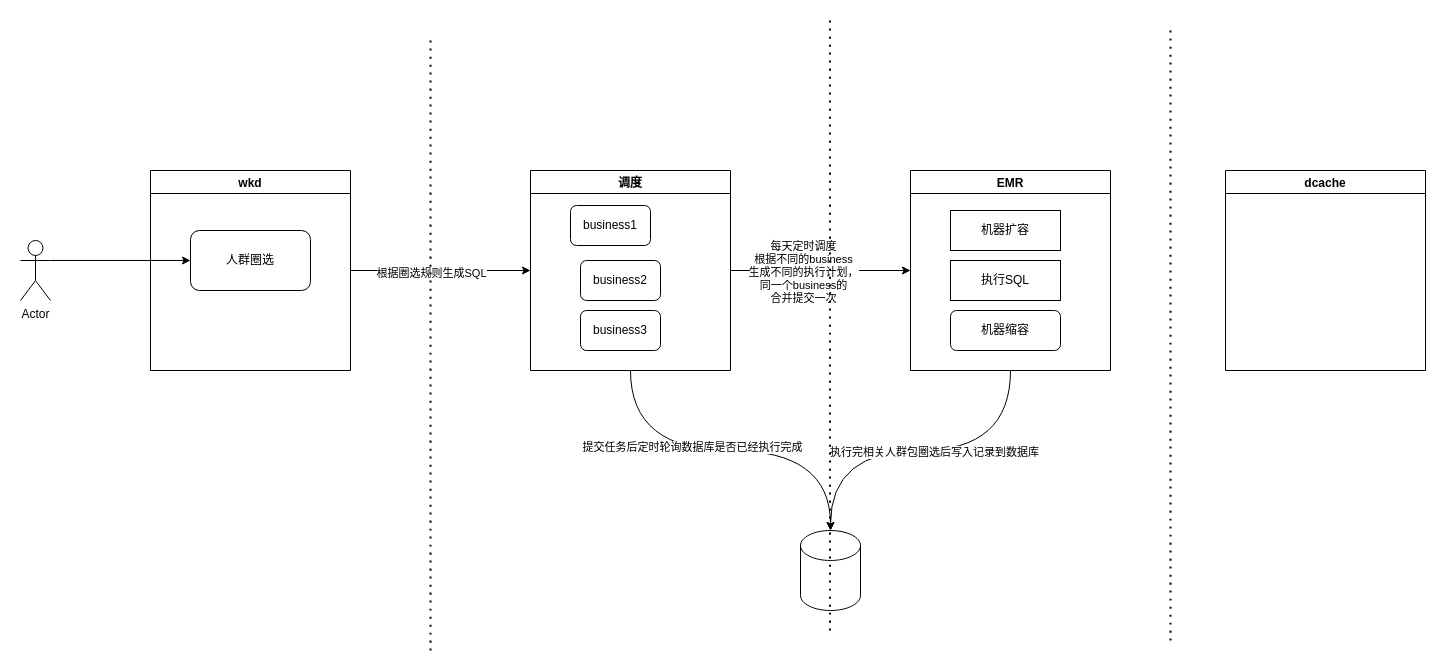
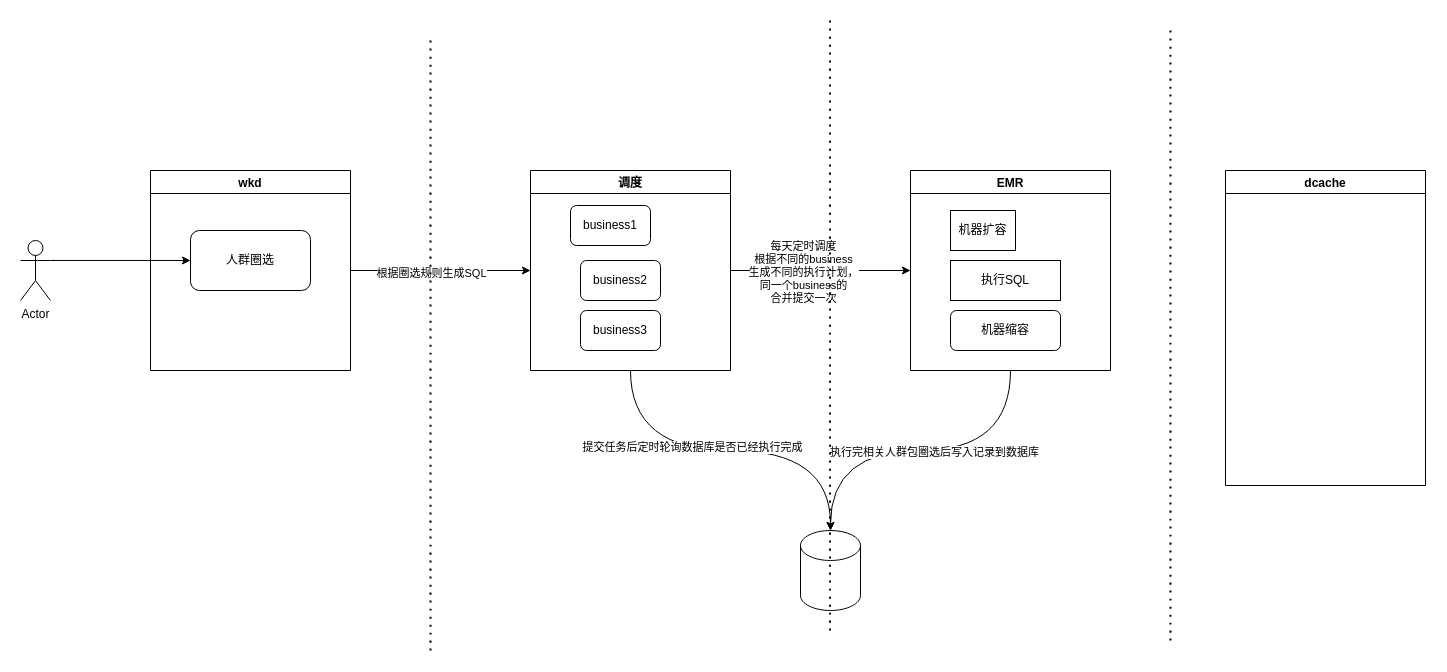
(1006, 231) -> (983, 231)
(1326, 271) -> (1326, 328)
